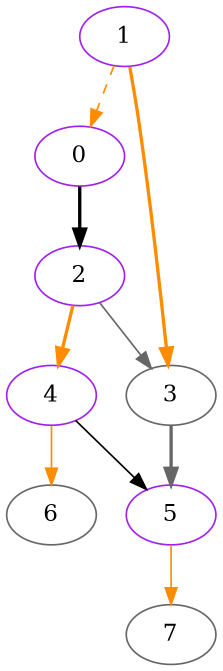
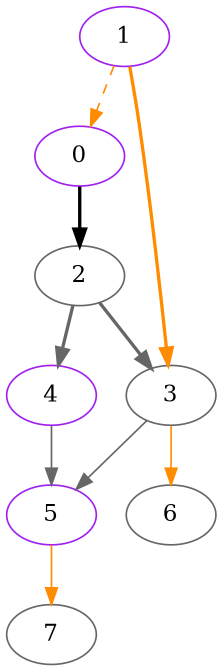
(80, 276) -> (80, 276)
(68, 327) -> (68, 327)
(120, 329) -> (120, 329)
(51, 447) -> (171, 447)
(171, 447) -> (117, 449)
(105, 449) -> (51, 447)
